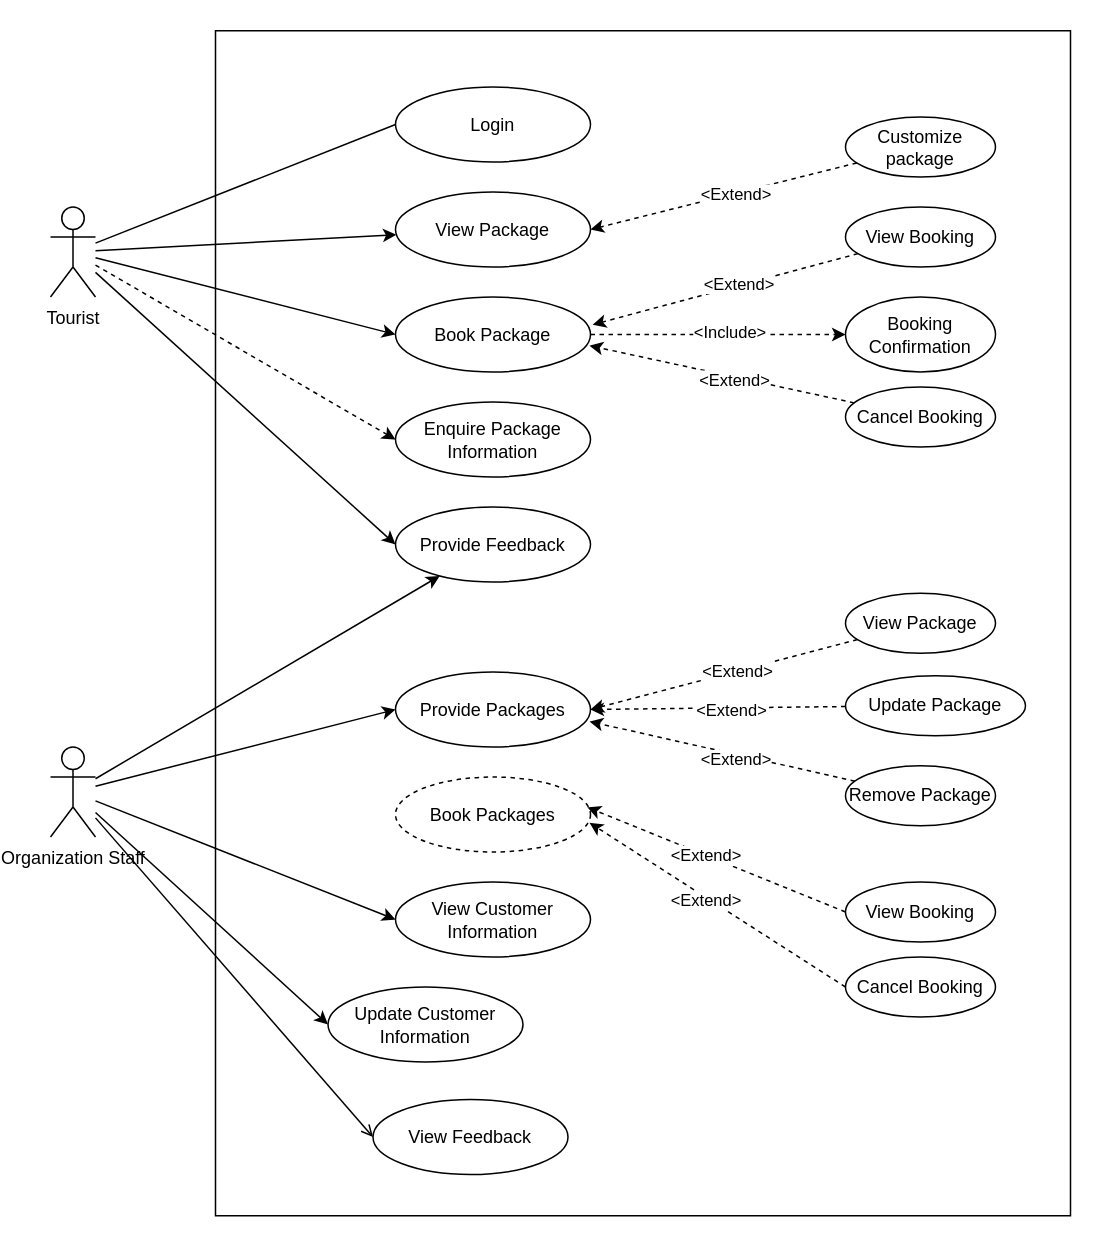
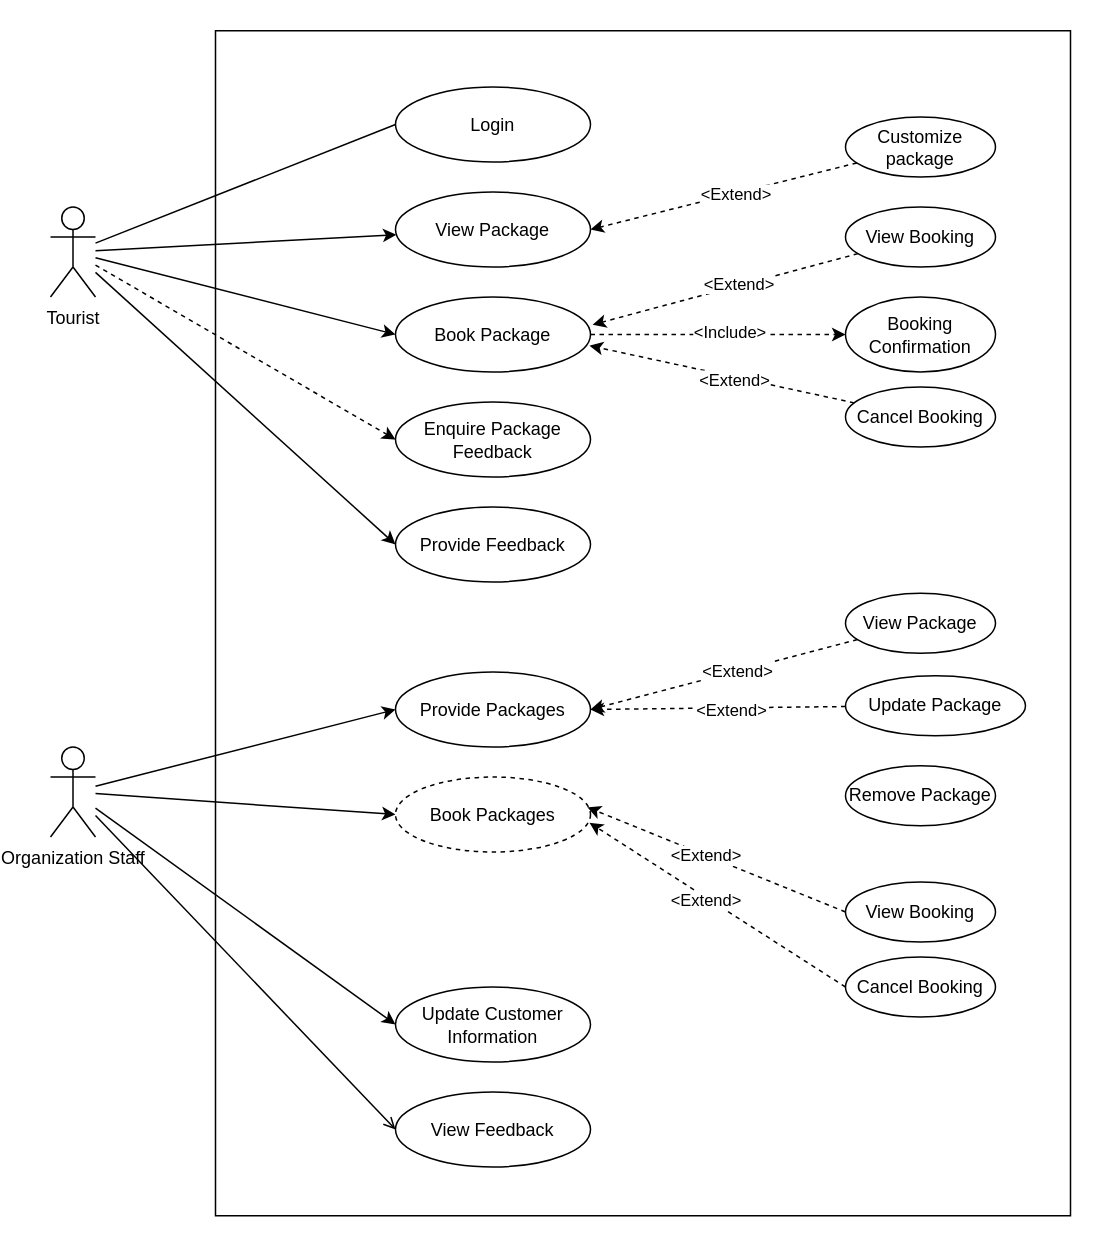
(493, 440) -> (493, 440)
(265, 679) -> (240, 804)
(792, 767) -> none
(240, 858) -> none
(493, 920) -> none
(425, 1025) -> (493, 1025)
(470, 1137) -> (493, 1130)
